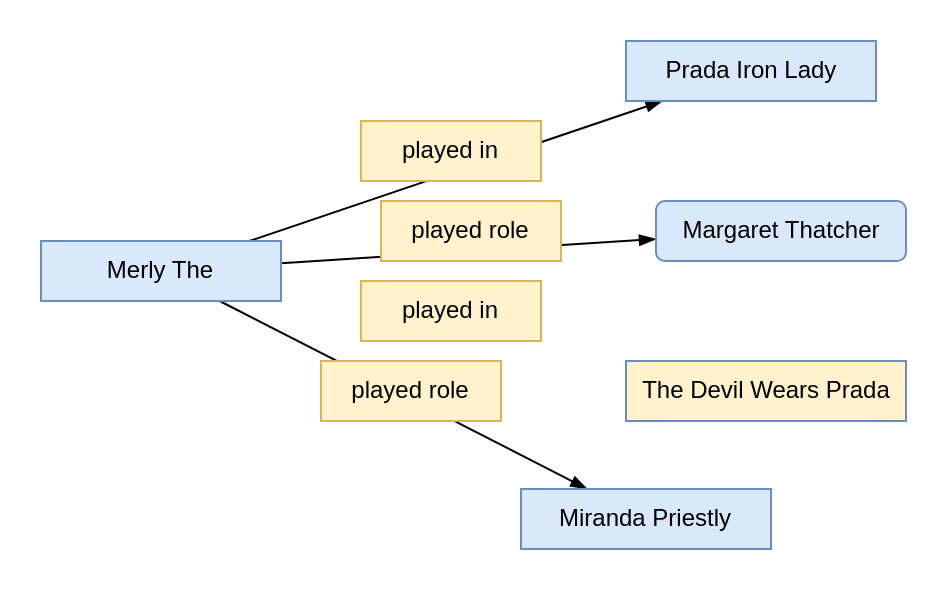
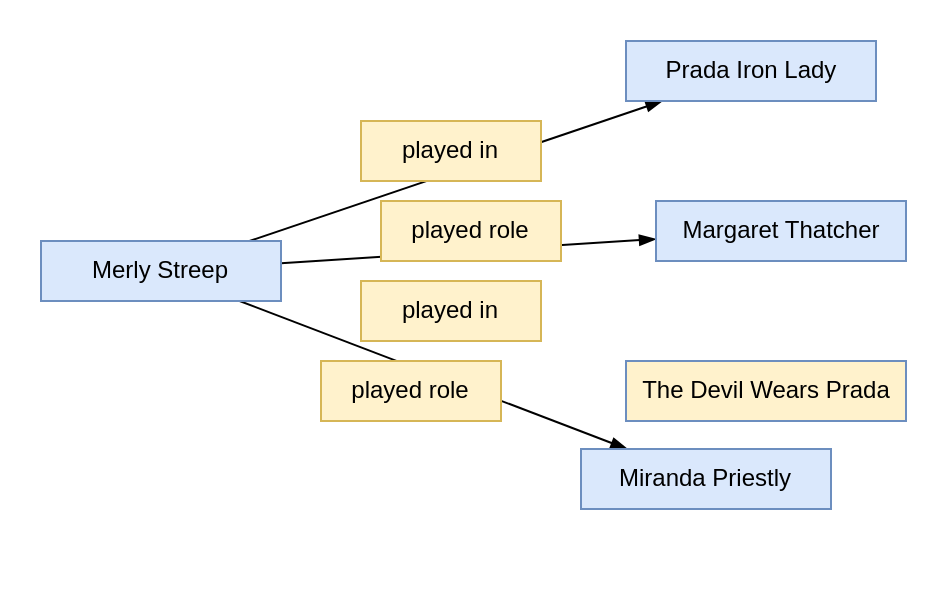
(781, 231) -> (781, 231)
(161, 271) -> (161, 271)
(646, 519) -> (706, 479)
